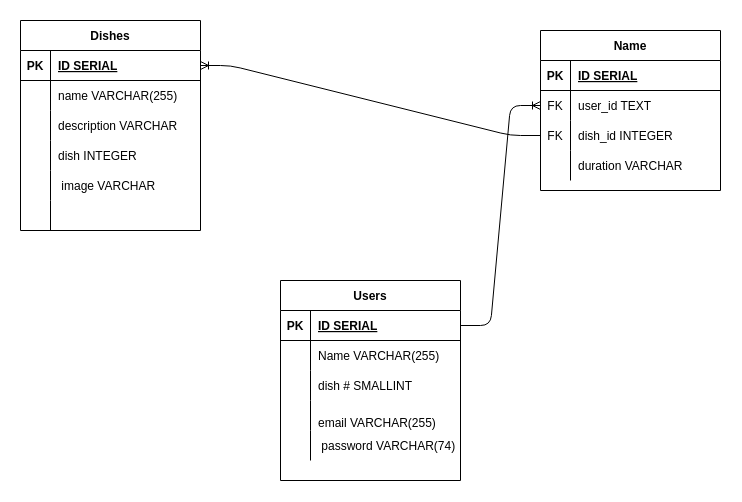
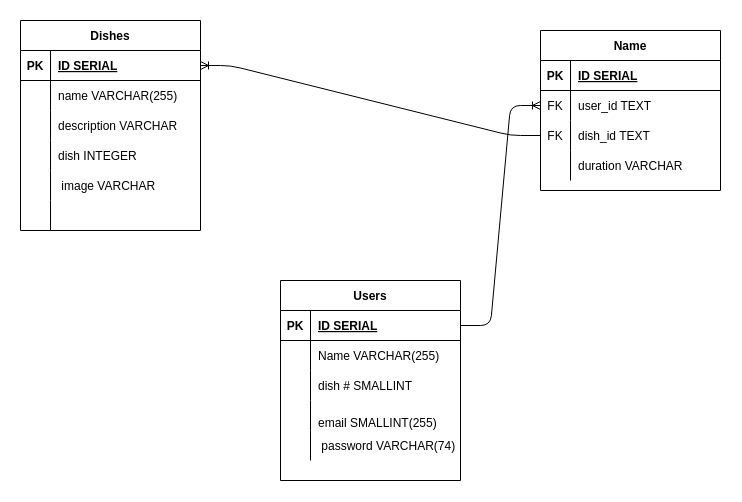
(624, 136) -> (614, 136)
(374, 423) -> (377, 423)
